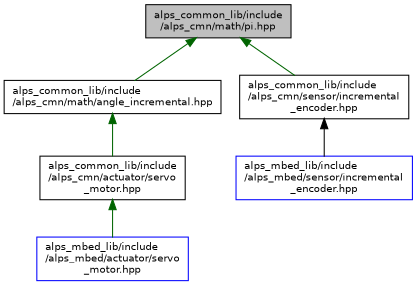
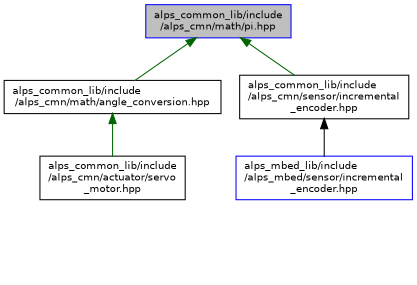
(218, 21) -> (218, 21)
(113, 97) -> (113, 97)
(113, 259) -> none
